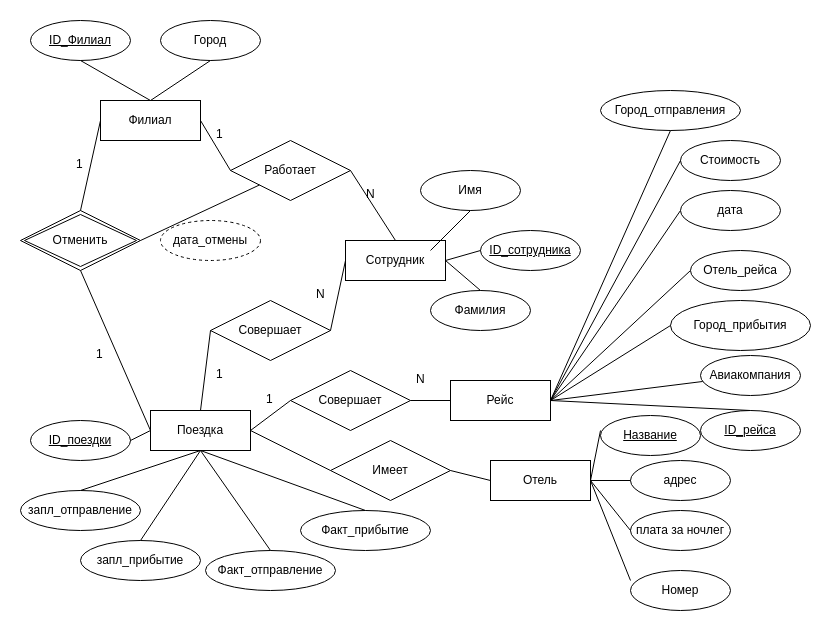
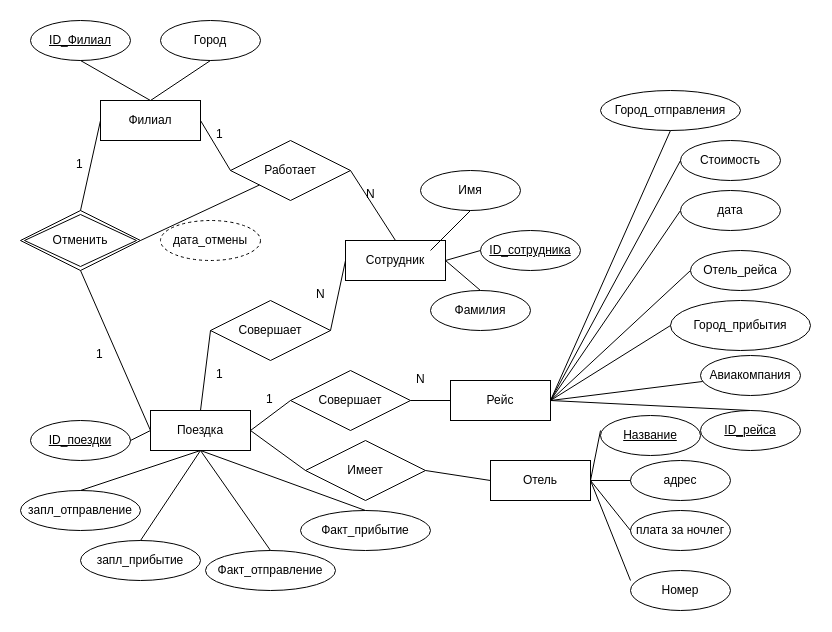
(391, 471) -> (366, 471)
